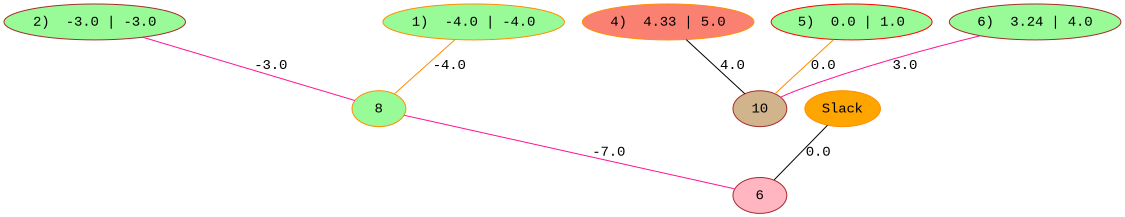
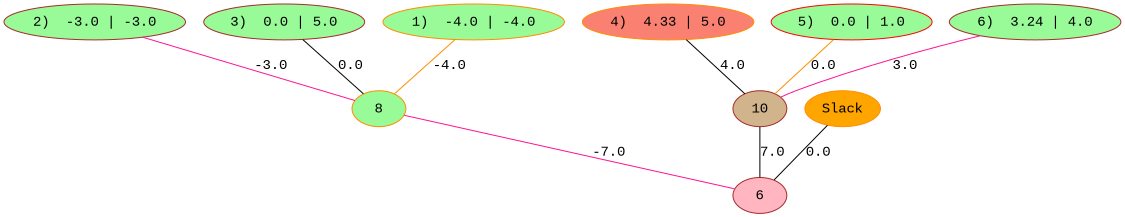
none -> (284, 22)
none -> (760, 152)
